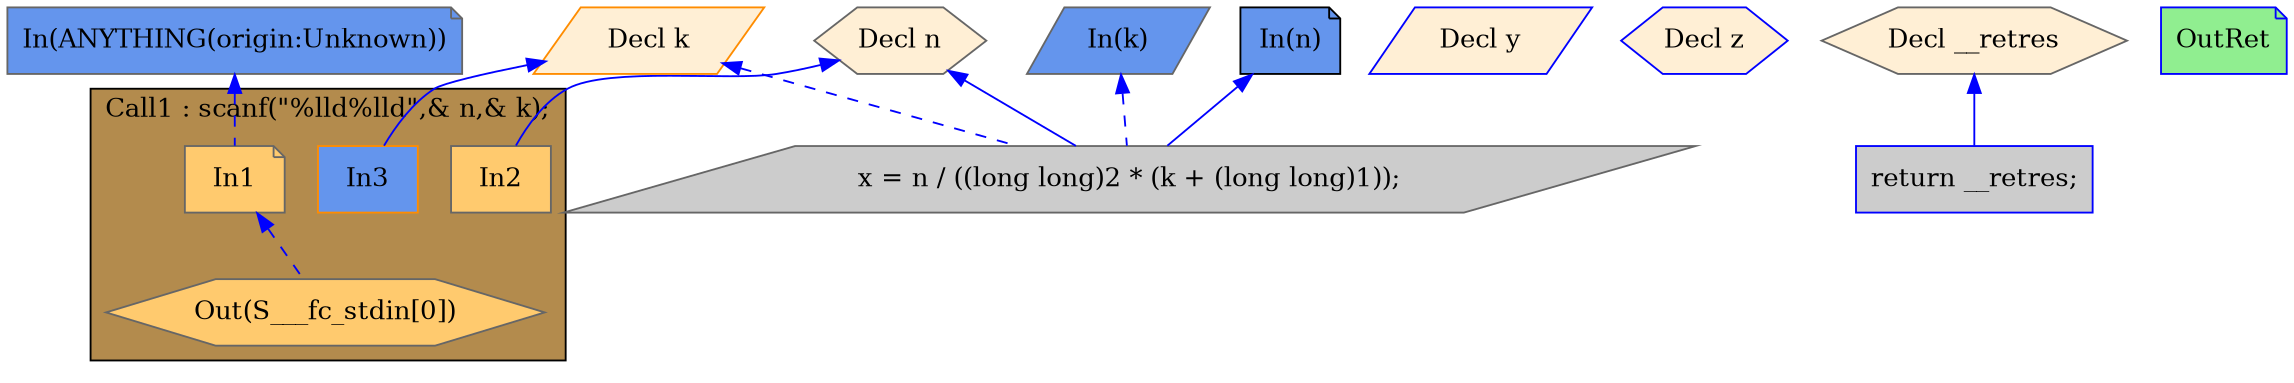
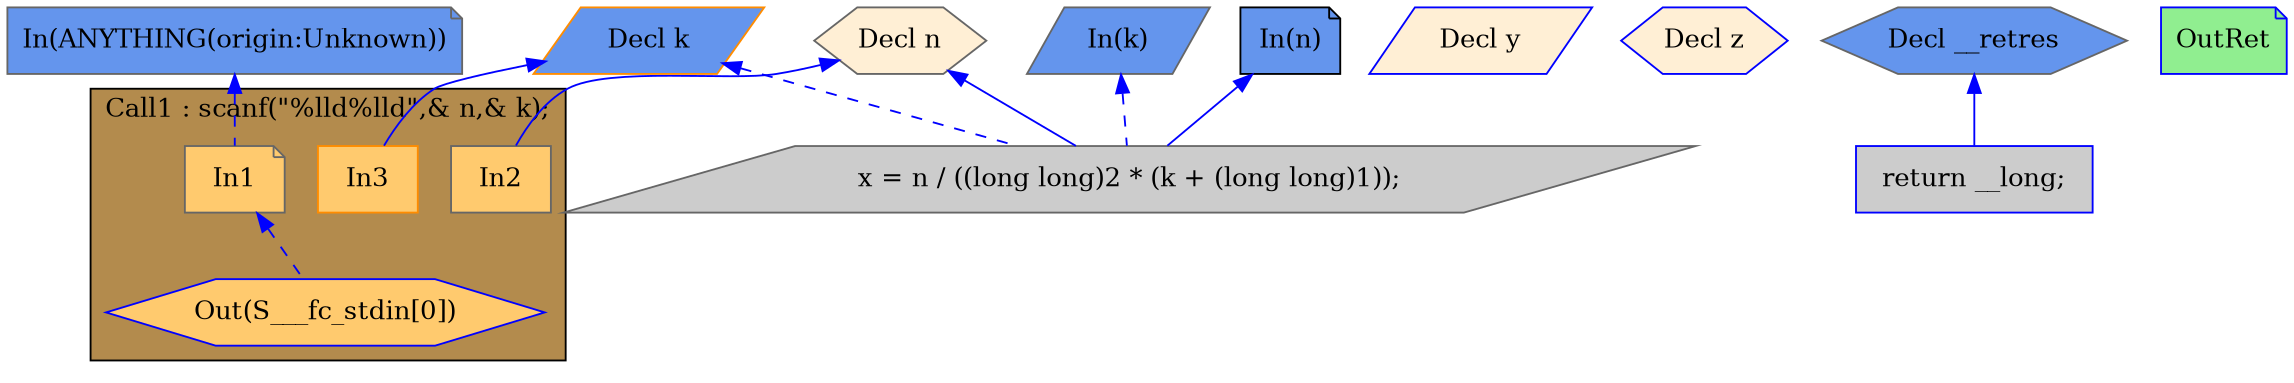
(649, 41) -> (649, 41)
(1974, 41) -> (1974, 41)
(368, 179) -> (368, 179)
(1974, 179) -> (1974, 179)
(325, 312) -> (325, 312)
